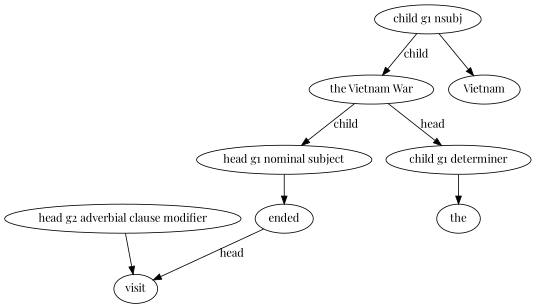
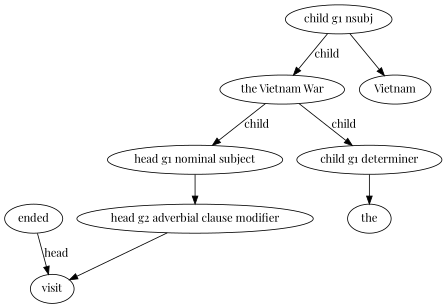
(433, 125) -> (344, 125)
(284, 185) -> (195, 185)
